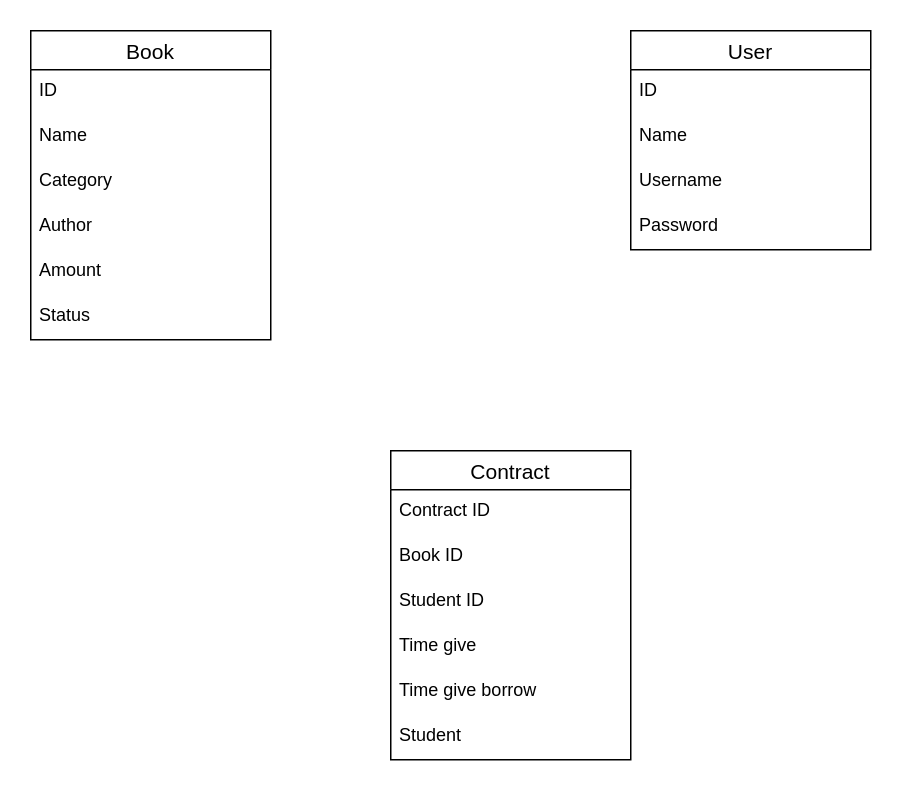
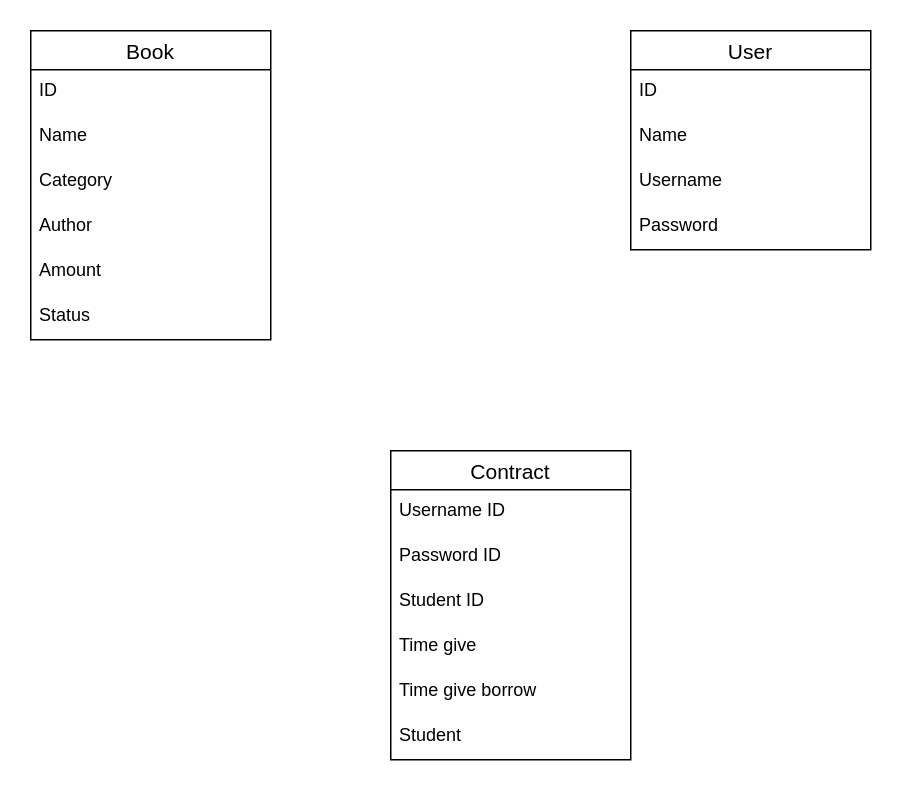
(452, 510) -> (452, 510)
(432, 555) -> (452, 555)
